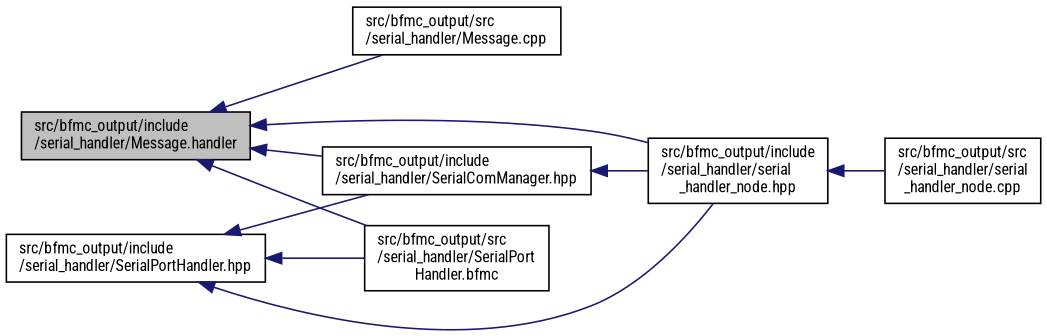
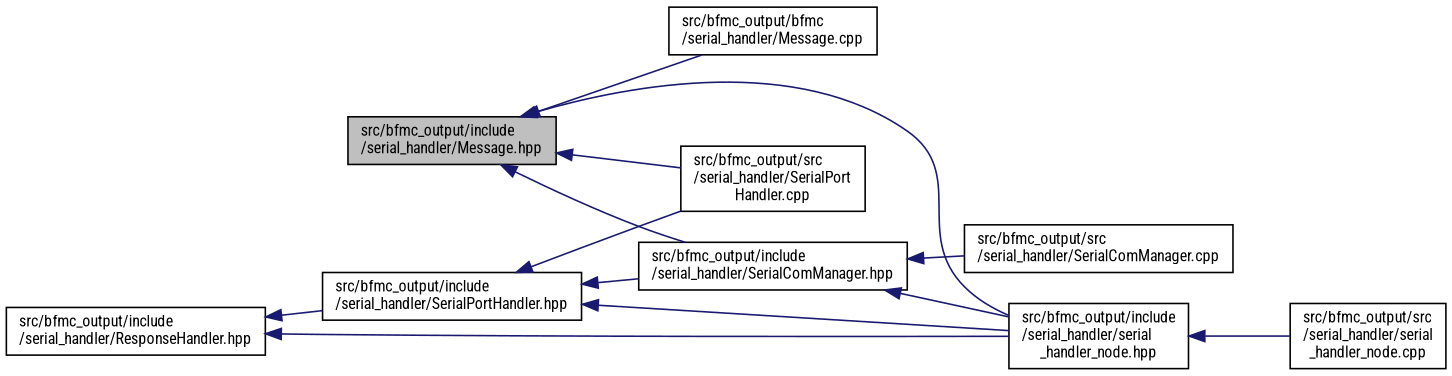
(457, 31) -> (773, 31)
(136, 136) -> (452, 141)
none -> (1099, 249)
(457, 258) -> (773, 179)
none -> (136, 331)
